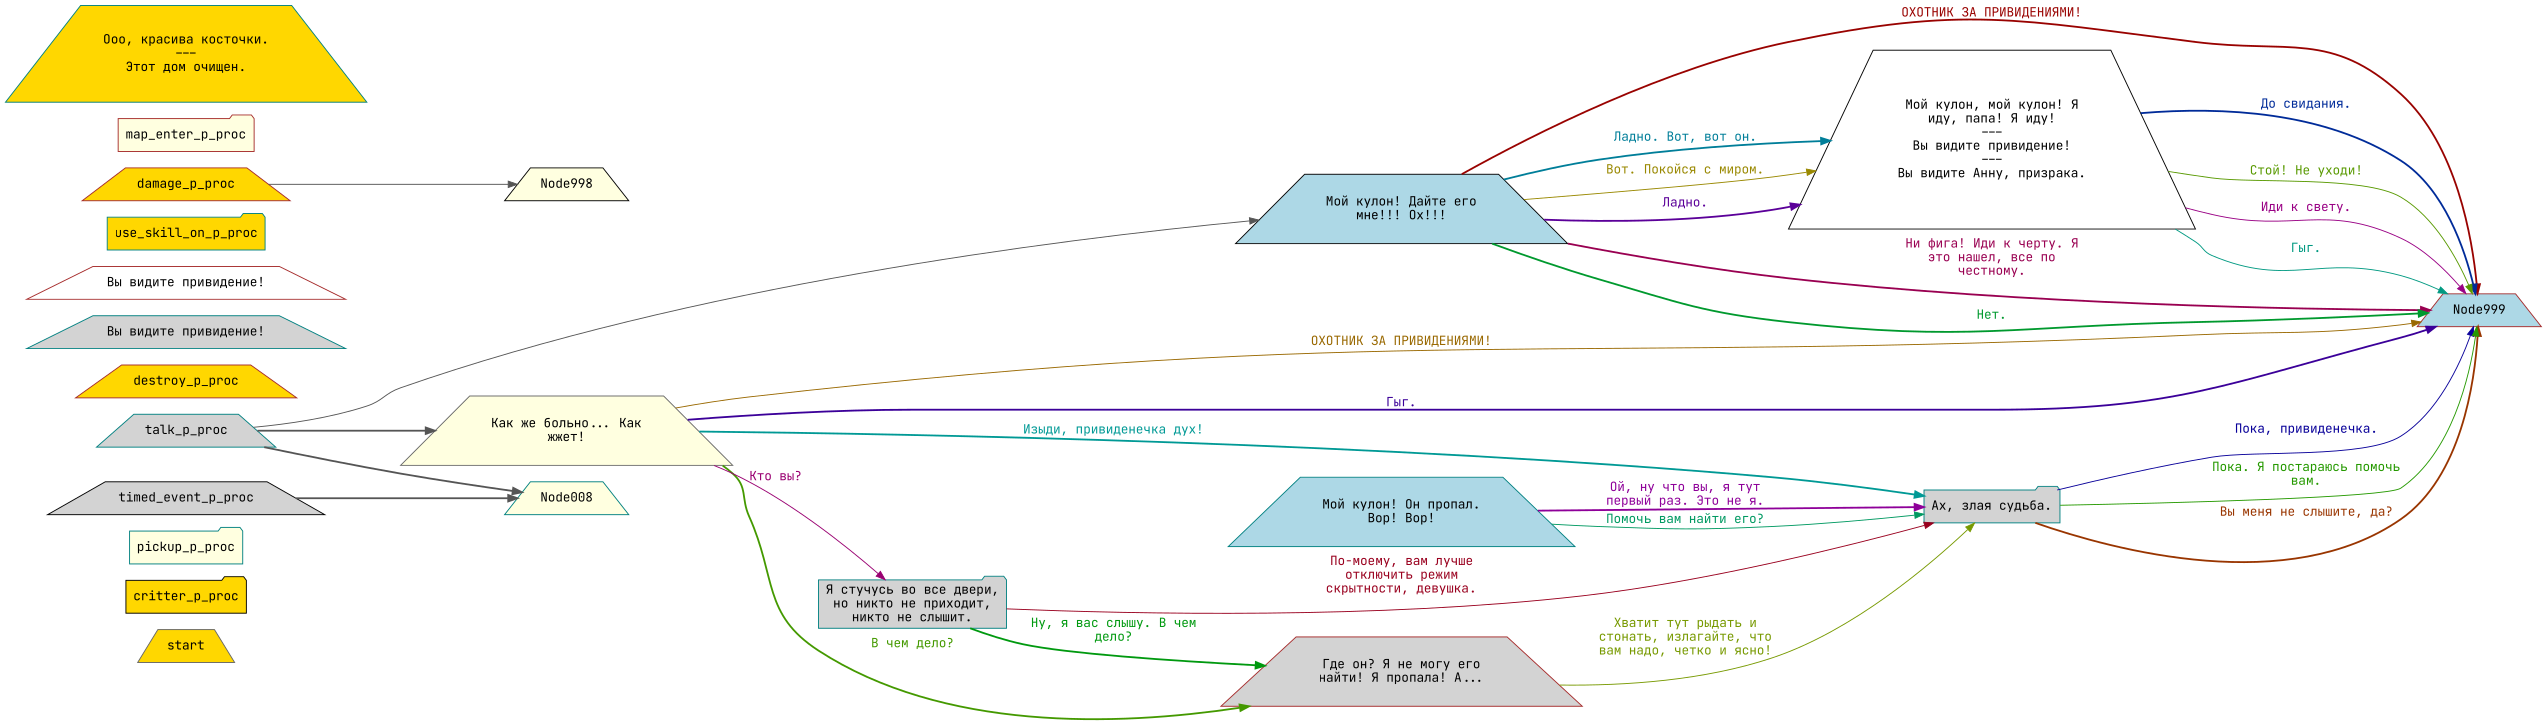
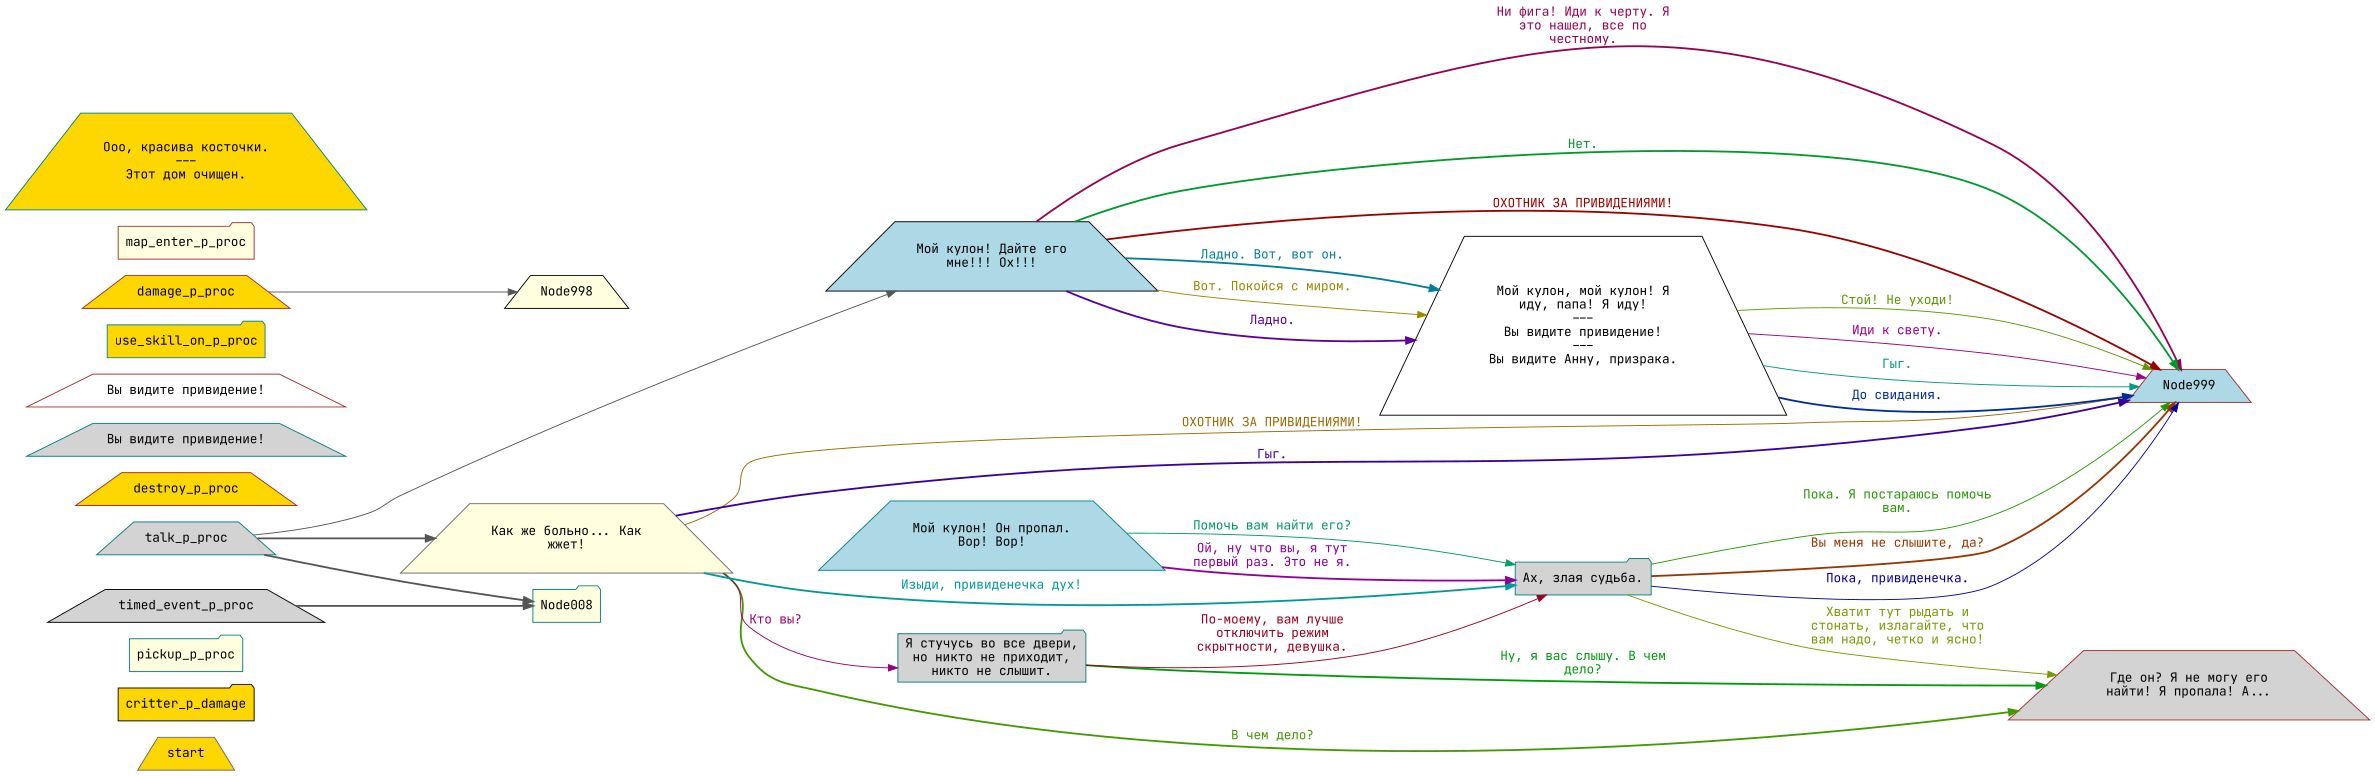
(567, 498) -> (567, 606)
(186, 597) -> (186, 704)
(1782, 654) -> (1834, 652)
